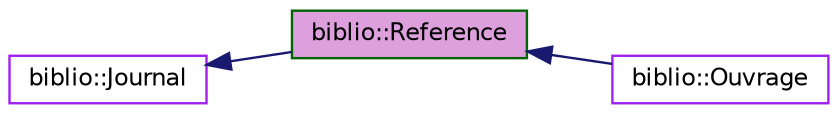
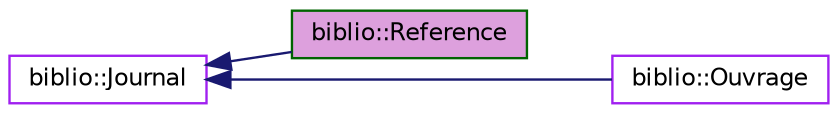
(582, 59) -> (421, 80)
